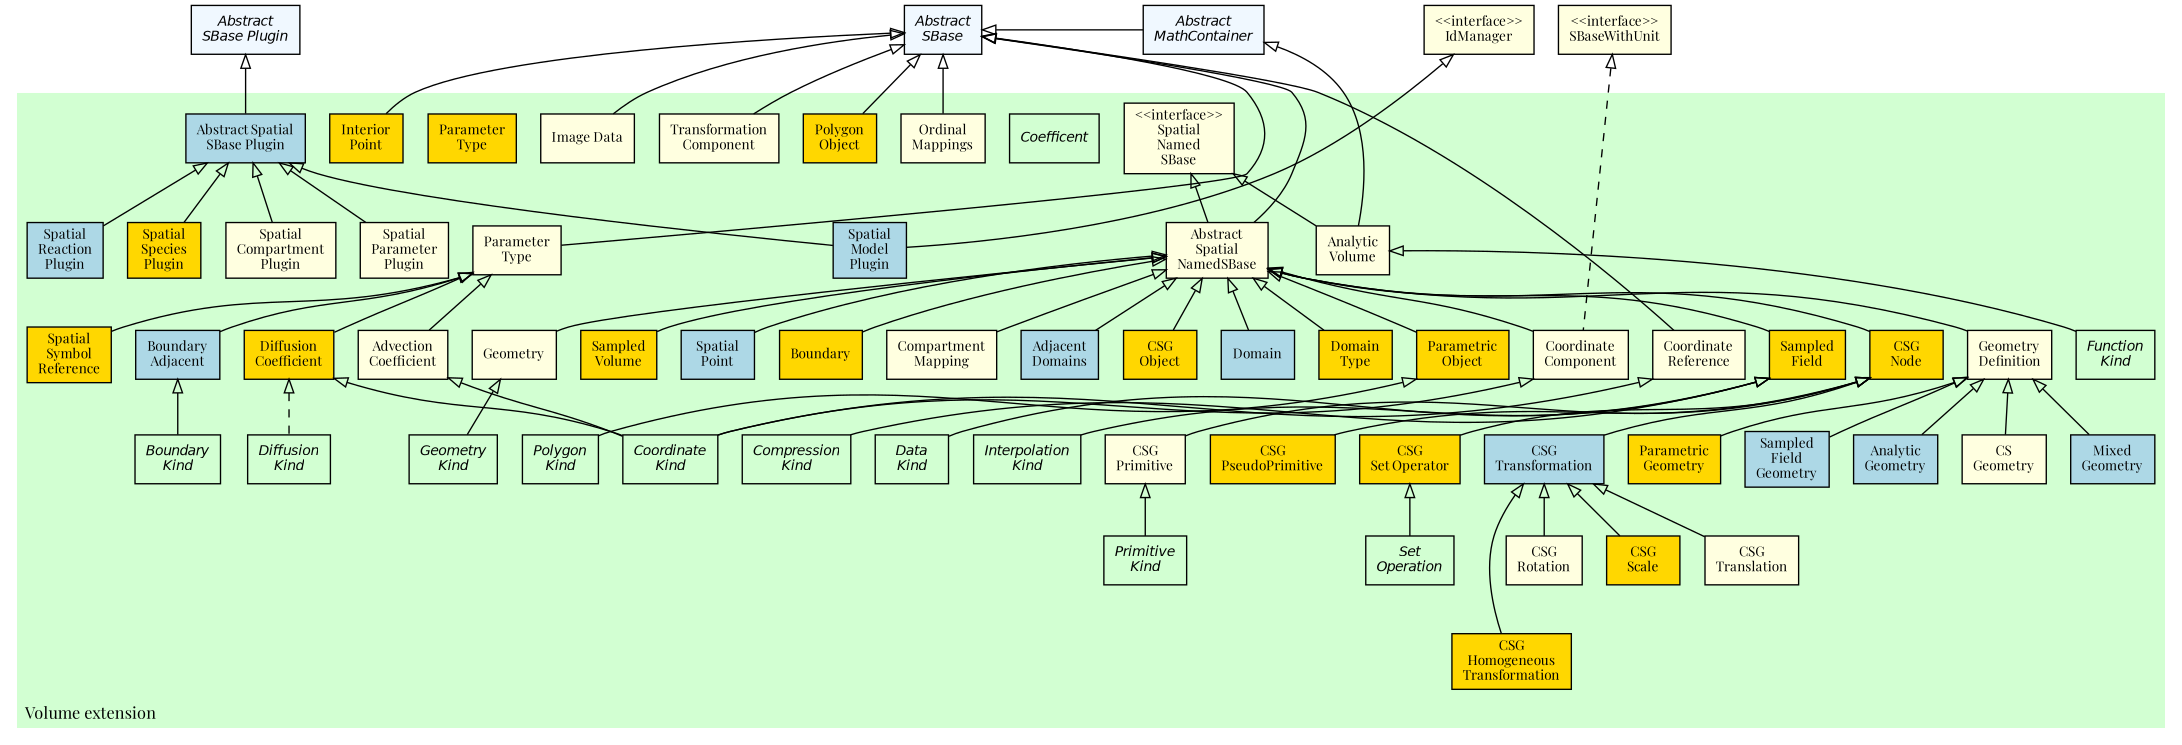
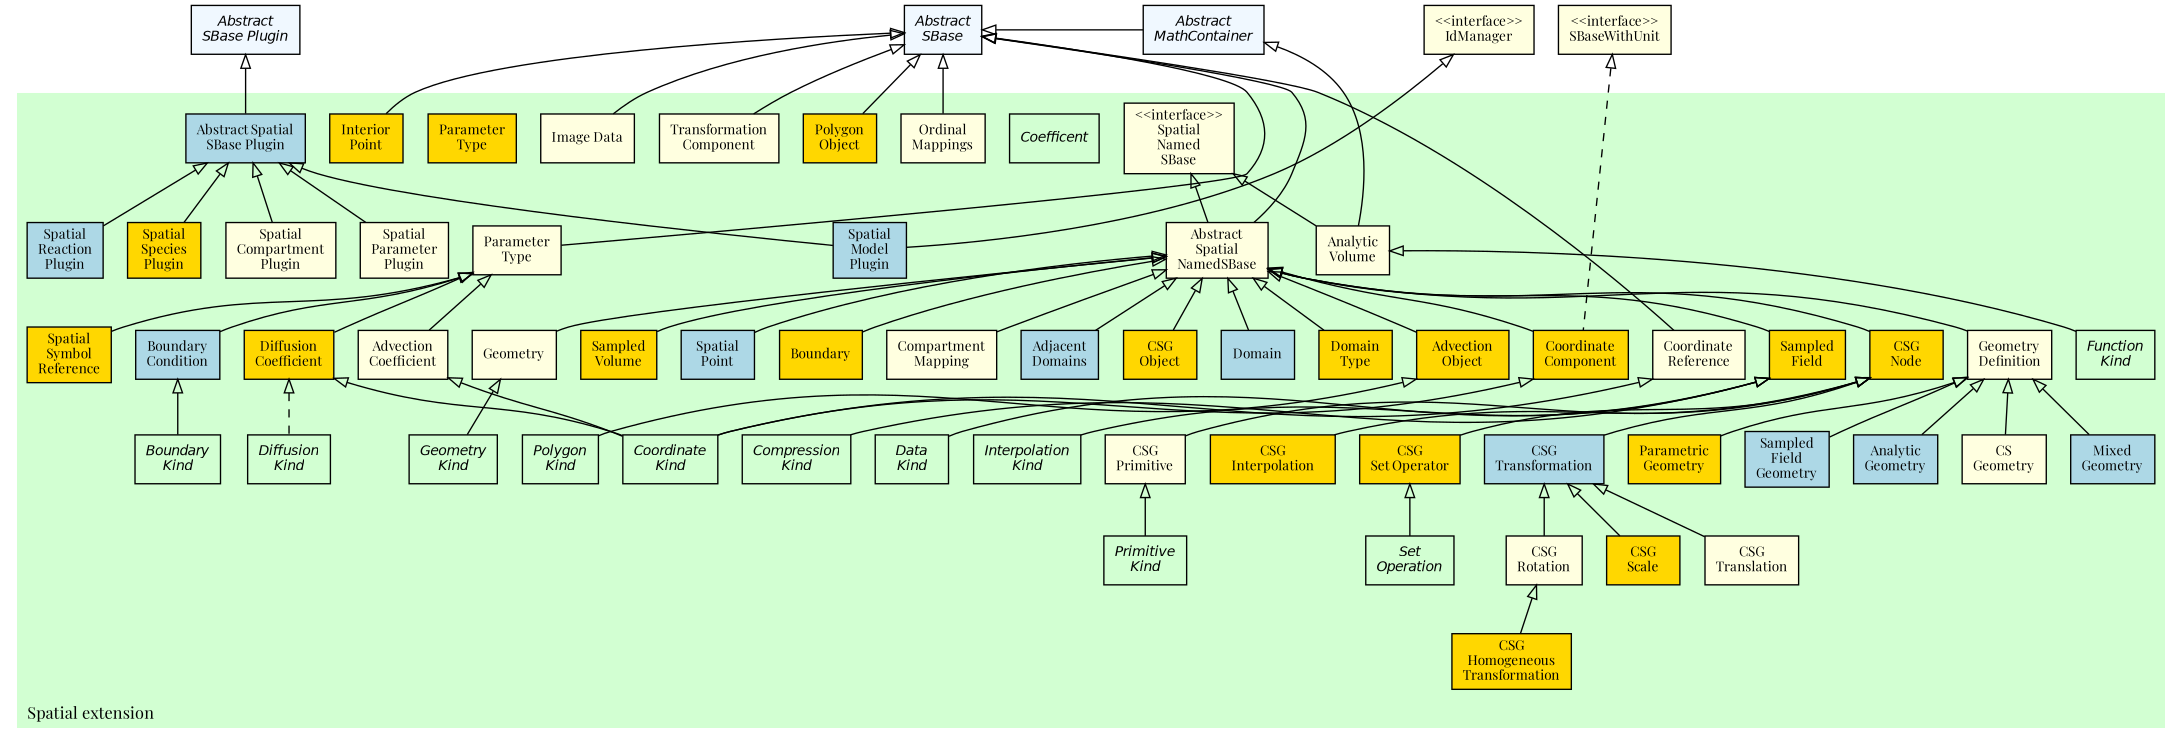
(178, 355) -> (178, 355)
(1463, 355) -> (1463, 355)
(1581, 355) -> (1581, 355)
(1273, 459) -> (1273, 459)
(1490, 562) -> (1526, 616)
(91, 714) -> (91, 714)
